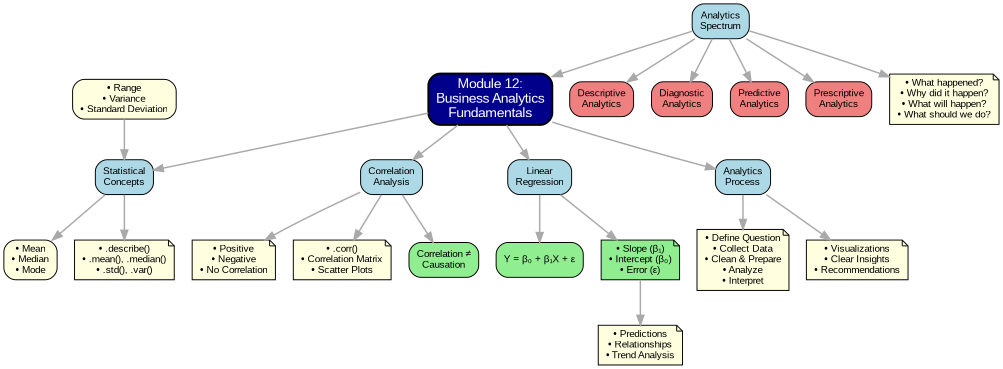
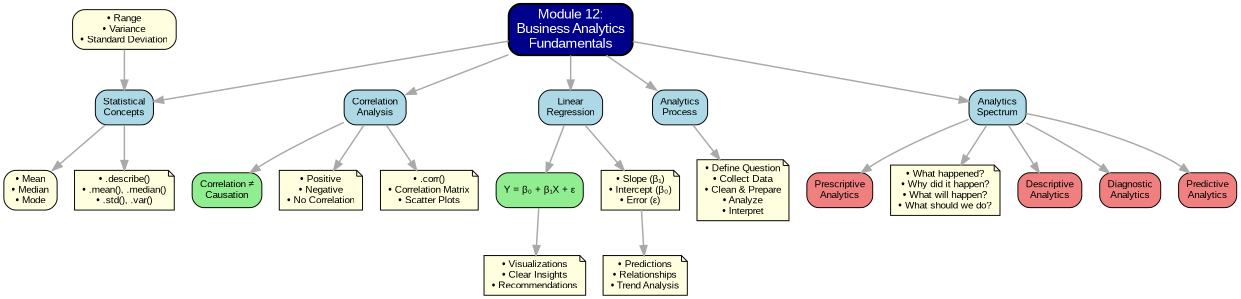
(627, 52) -> (796, 71)
(794, 214) -> (538, 227)
(640, 260) -> (640, 190)
